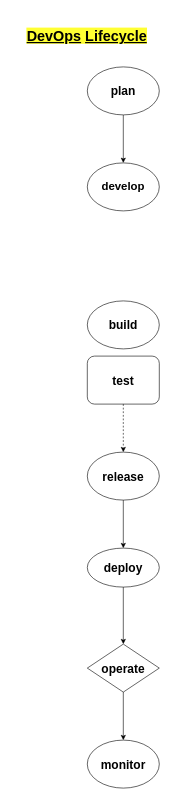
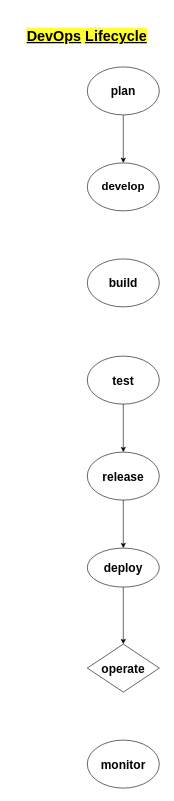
(123, 325) -> (123, 283)
(123, 380) -> (123, 380)
(123, 426) -> (123, 426)
(123, 734) -> none
